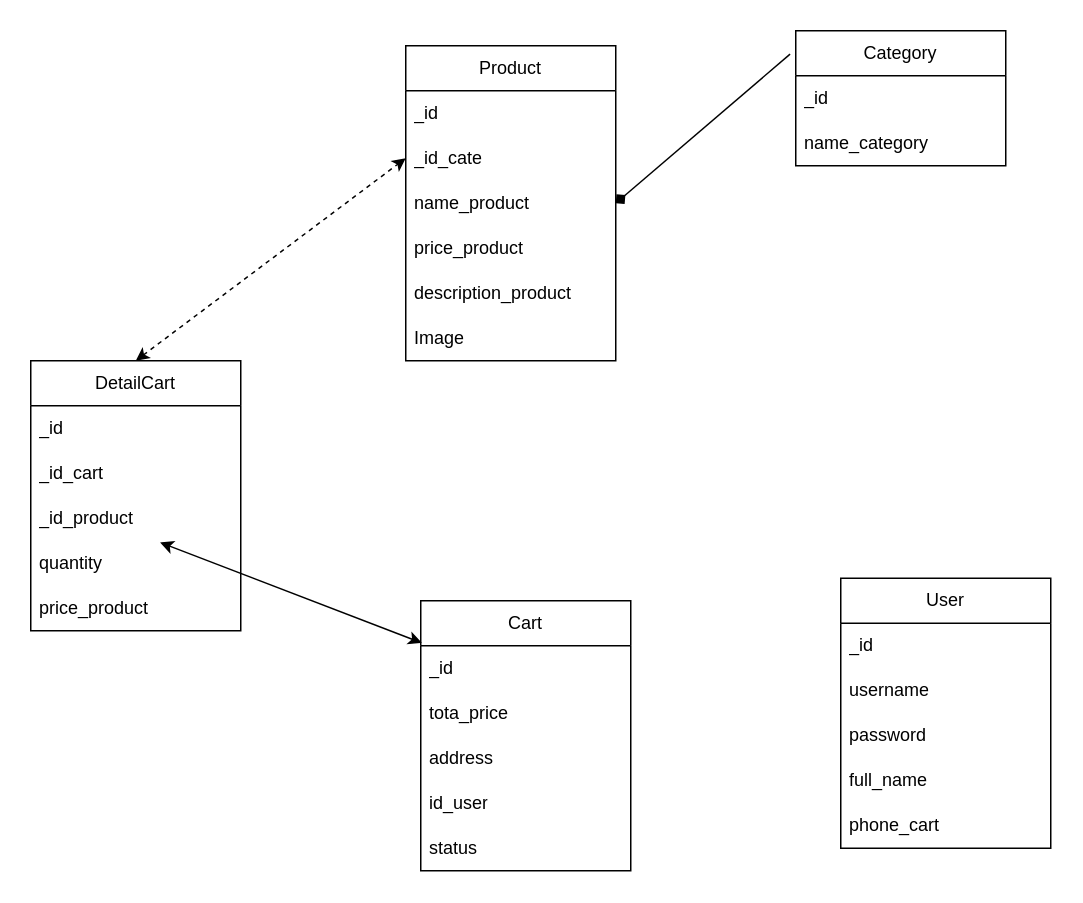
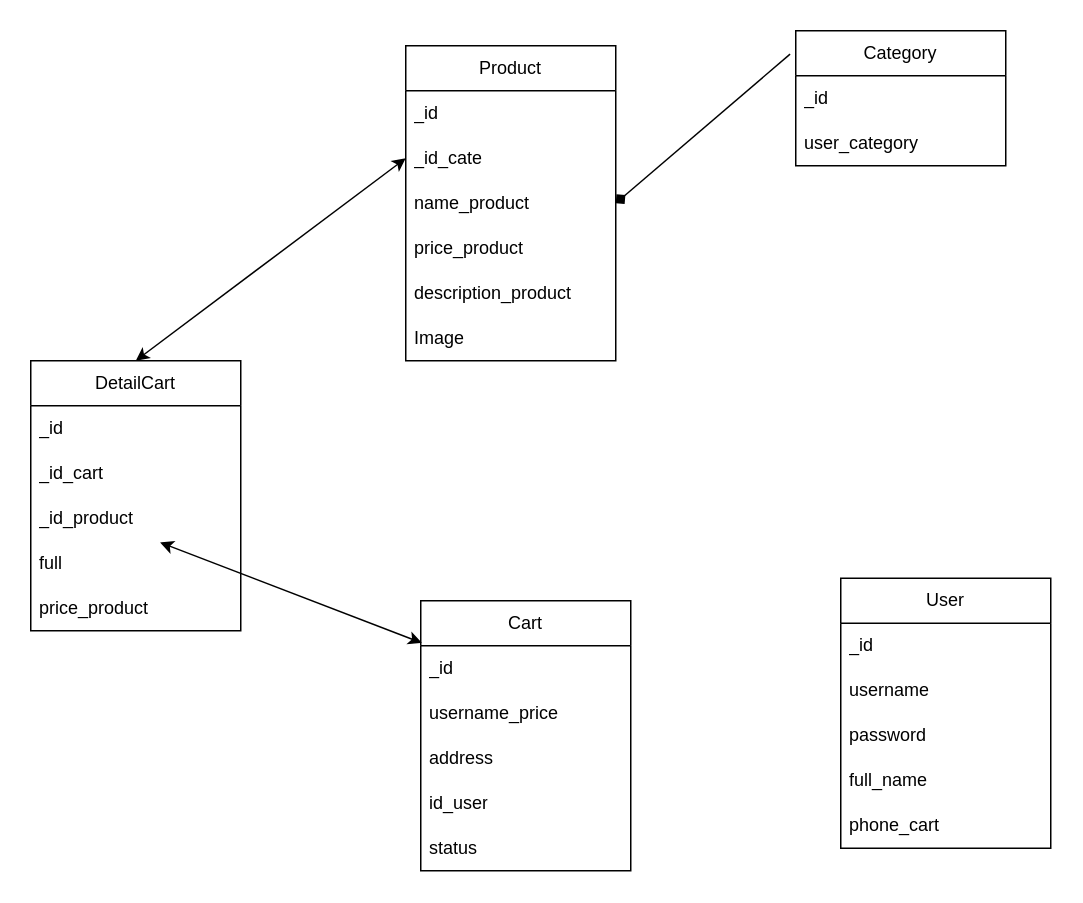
(870, 143) -> (870, 143)
(271, 260) -> (271, 260)
(78, 563) -> (55, 563)
(478, 713) -> (498, 713)
